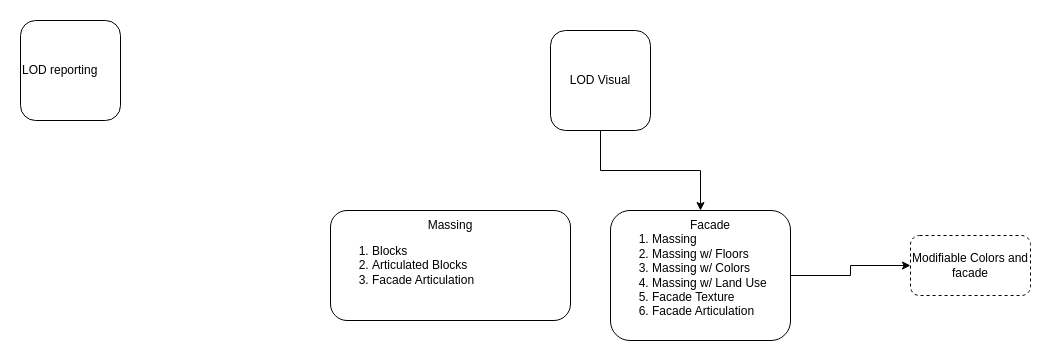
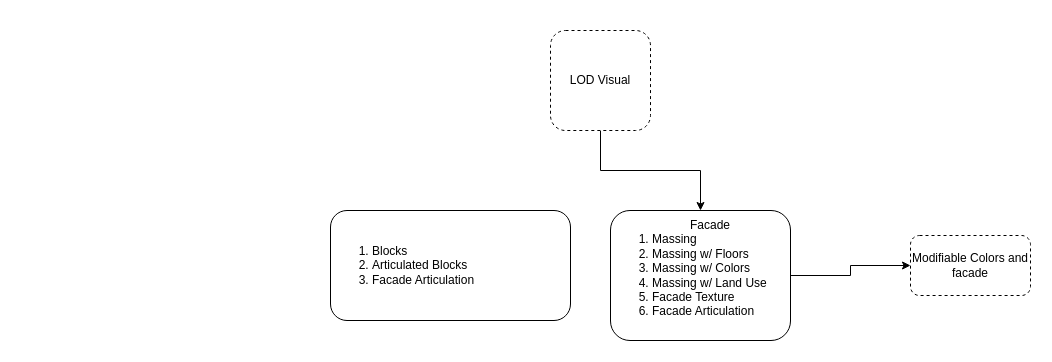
(71, 71) -> none
(601, 81) -> (601, 81)
(451, 226) -> none
